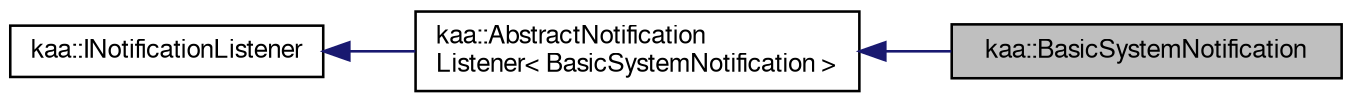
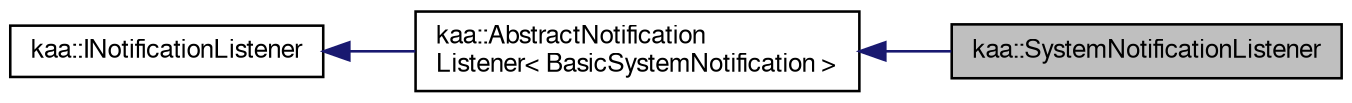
(1147, 51) -> (1147, 51)
